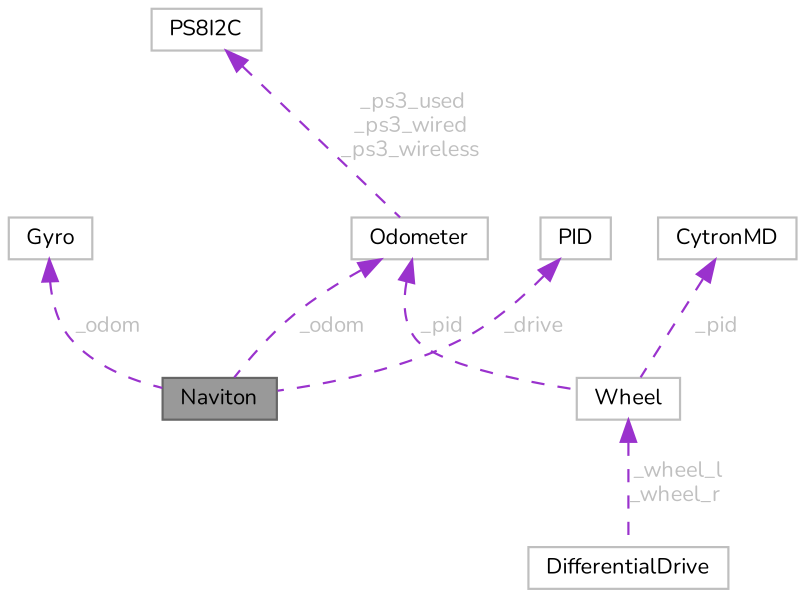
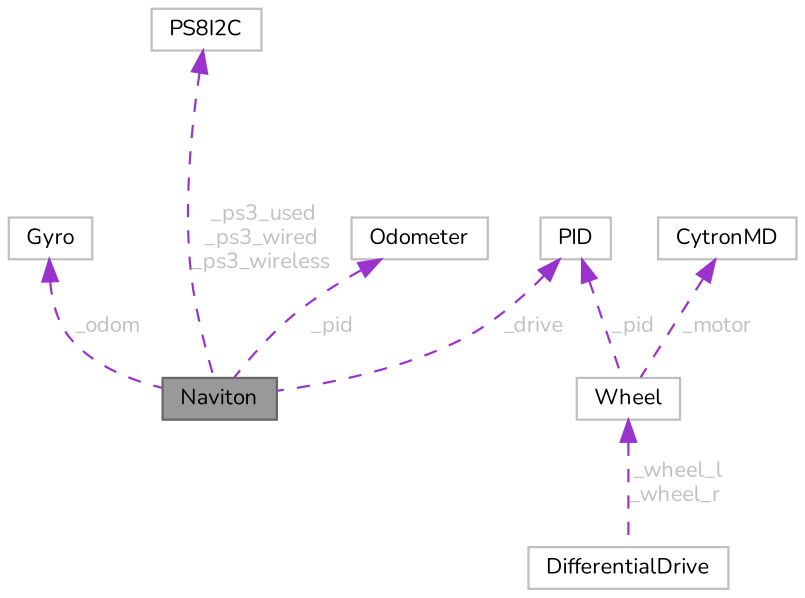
(321, 142) -> (188, 226)
(330, 326) -> (330, 326)
(714, 326) -> (714, 326)
(464, 365) -> (606, 329)
